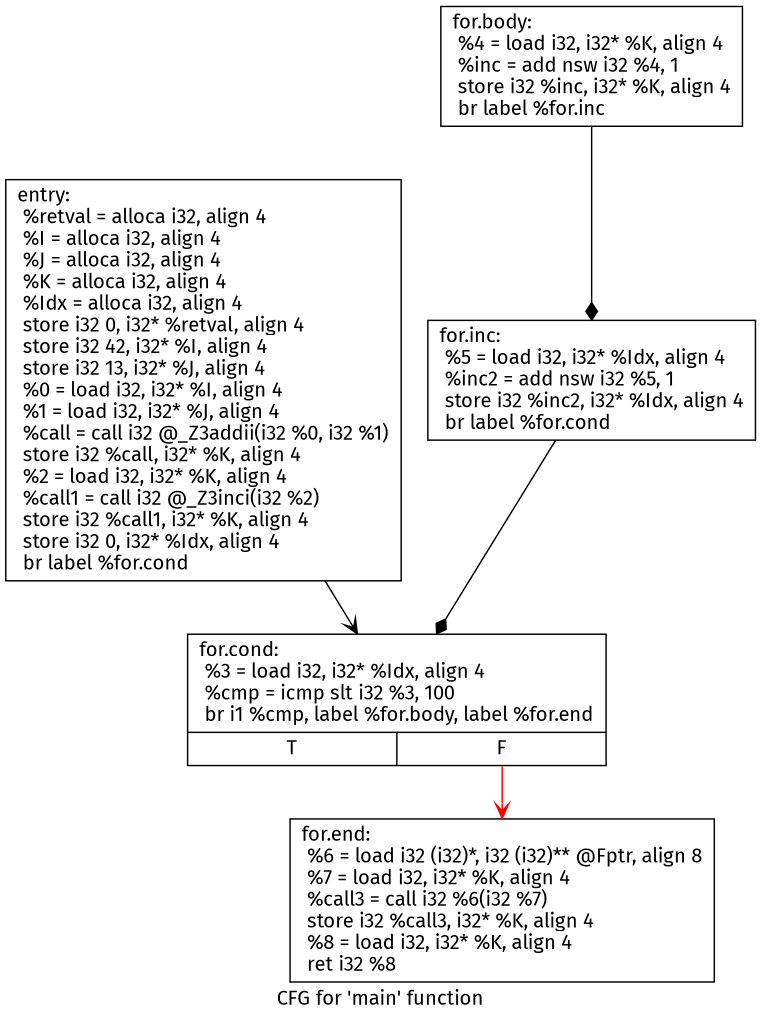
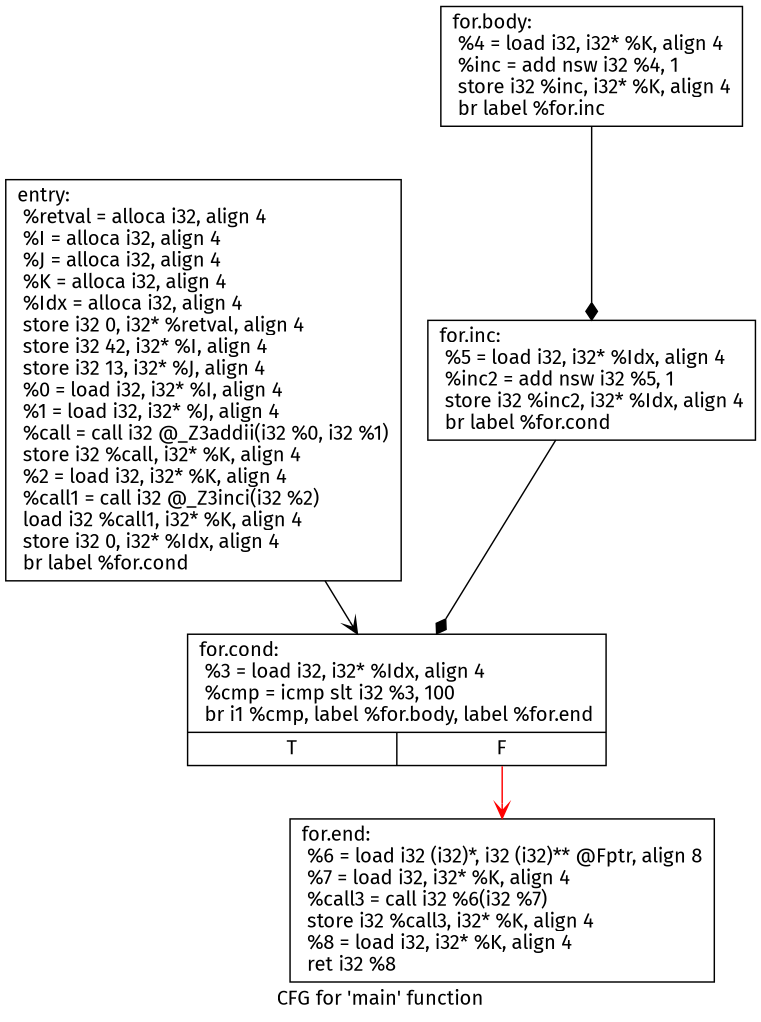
(163, 520) -> (160, 520)
